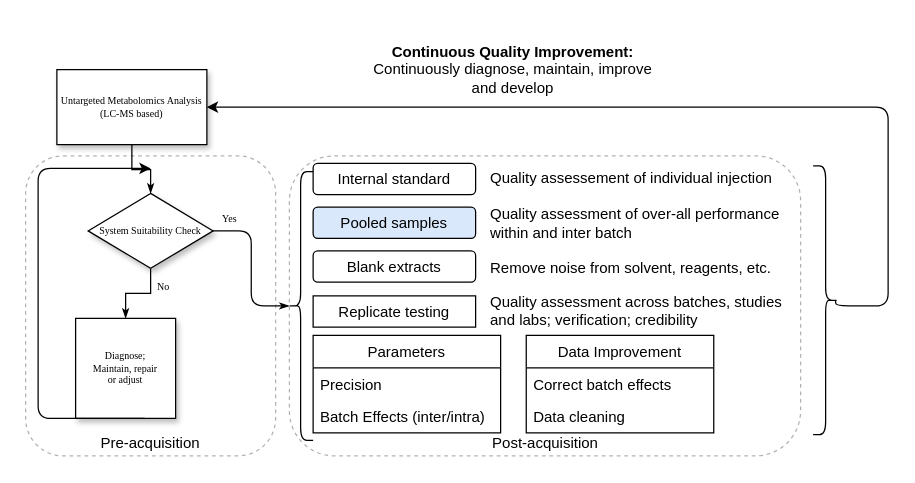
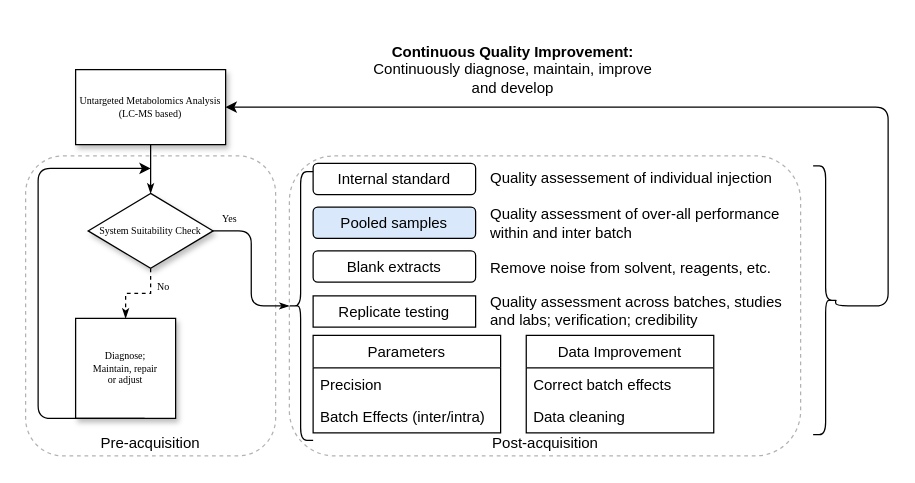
(132, 107) -> (151, 107)
(142, 293) -> (142, 293)
